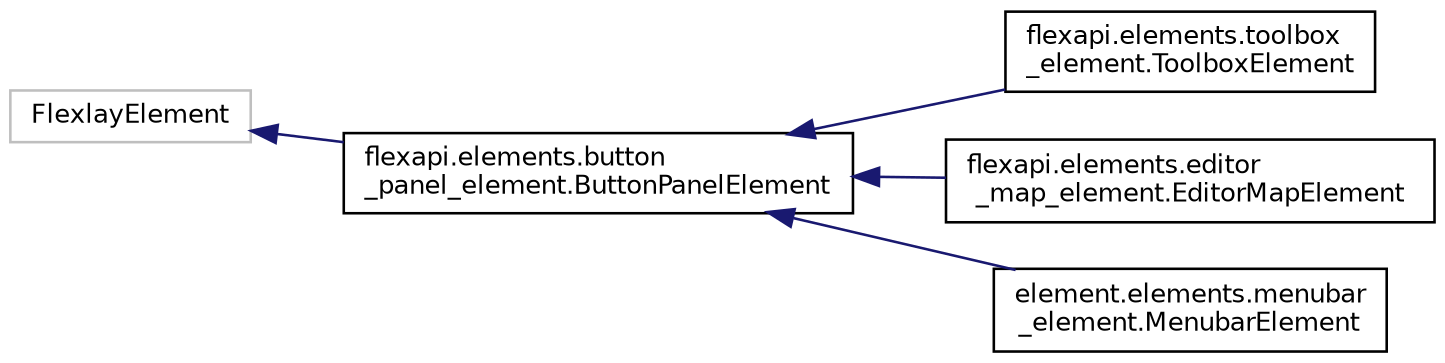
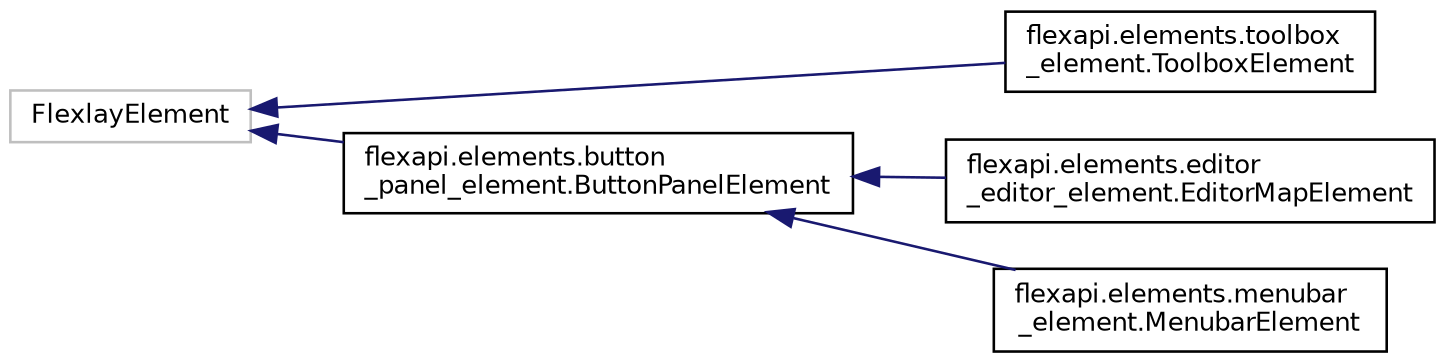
(909, 109) -> (642, 85)
(1190, 181) -> (1190, 181)
(1190, 310) -> (1190, 310)
